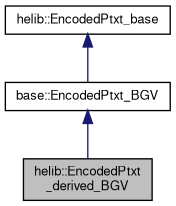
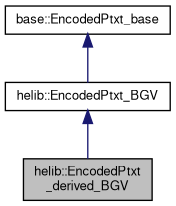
(88, 20) -> (88, 20)
(88, 96) -> (88, 96)
